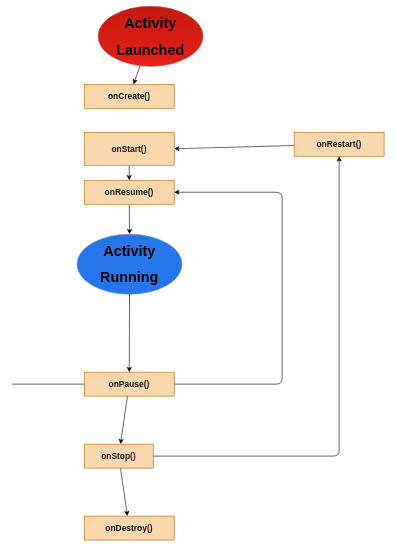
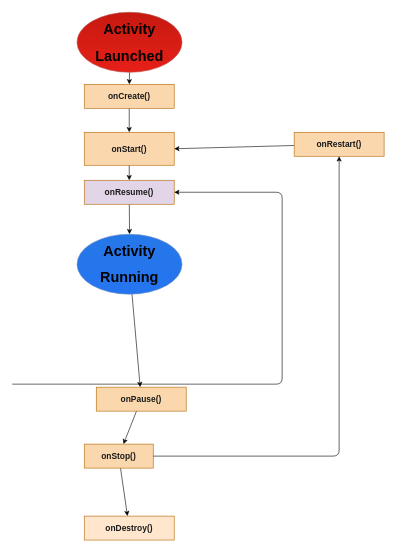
(151, 36) -> (130, 42)
none -> (129, 126)
(129, 192) -> (129, 192)
(129, 384) -> (141, 399)
(129, 528) -> (129, 528)
